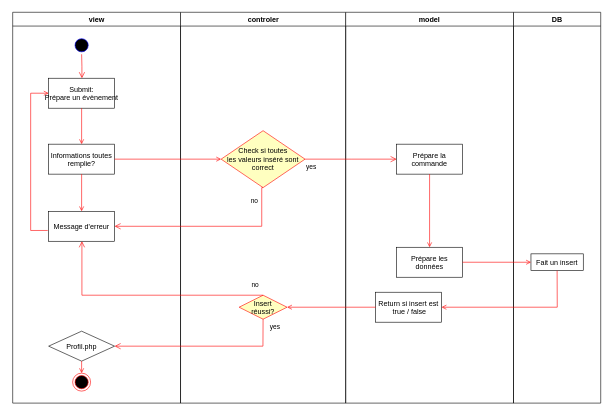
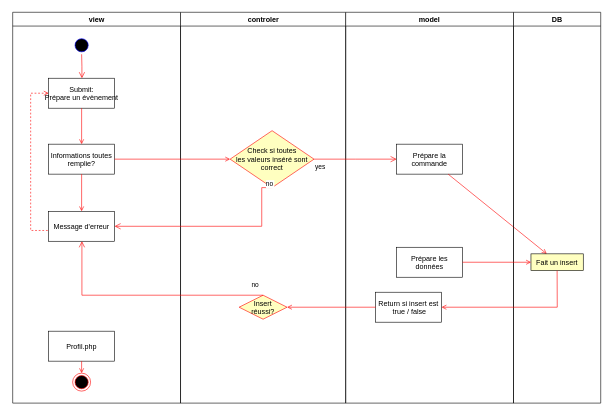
(263, 159) -> (272, 159)
(31, 163) -> (31, 163)
(430, 210) -> (497, 213)
(558, 263) -> (558, 263)
(82, 347) -> (82, 347)
(191, 347) -> none
